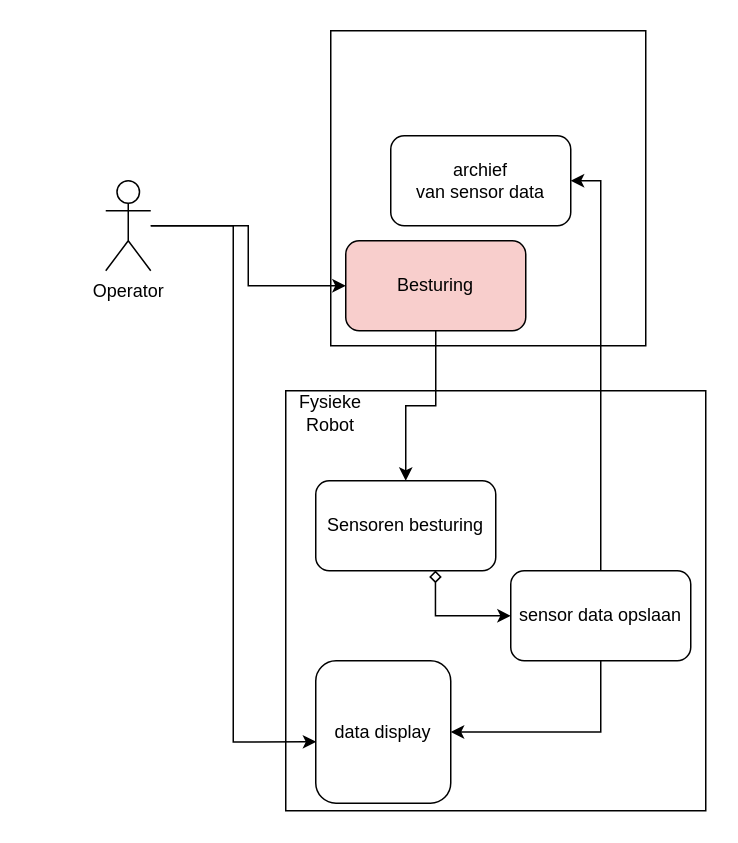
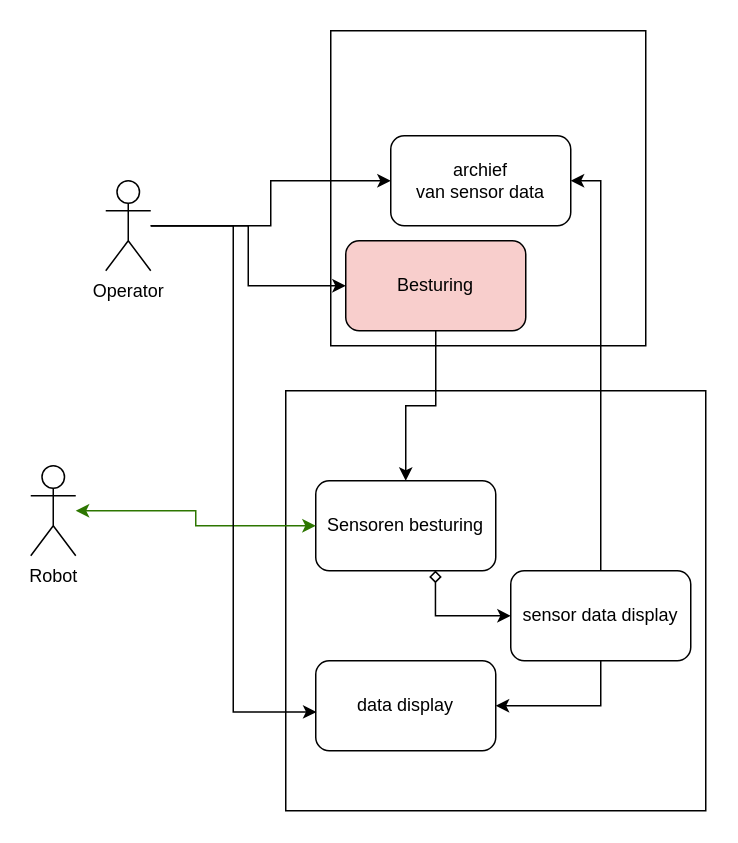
none -> (293, 181)
(331, 413) -> none
none -> (53, 511)
none -> (196, 518)
(601, 616) -> (601, 616)
(383, 732) -> (406, 706)
